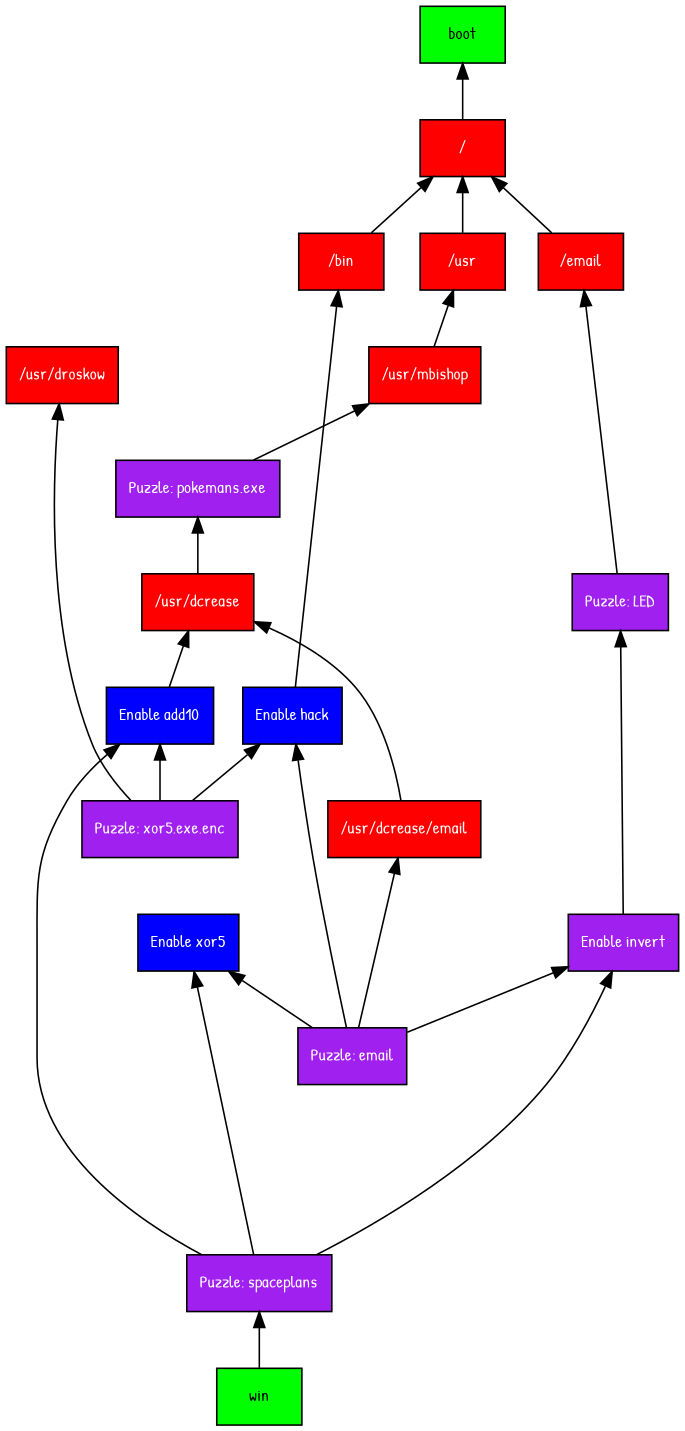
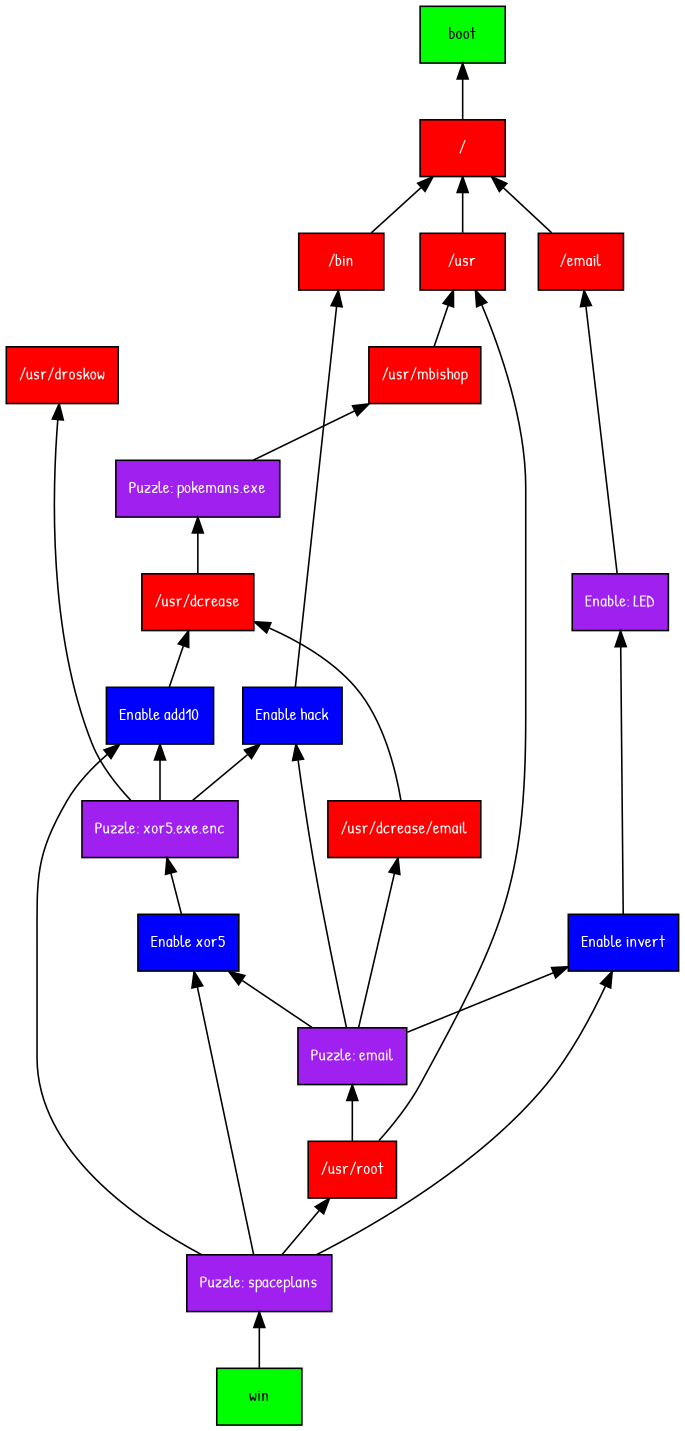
(620, 602) -> (620, 602)
none -> (176, 893)
(623, 943) -> (623, 943)
none -> (352, 1170)
